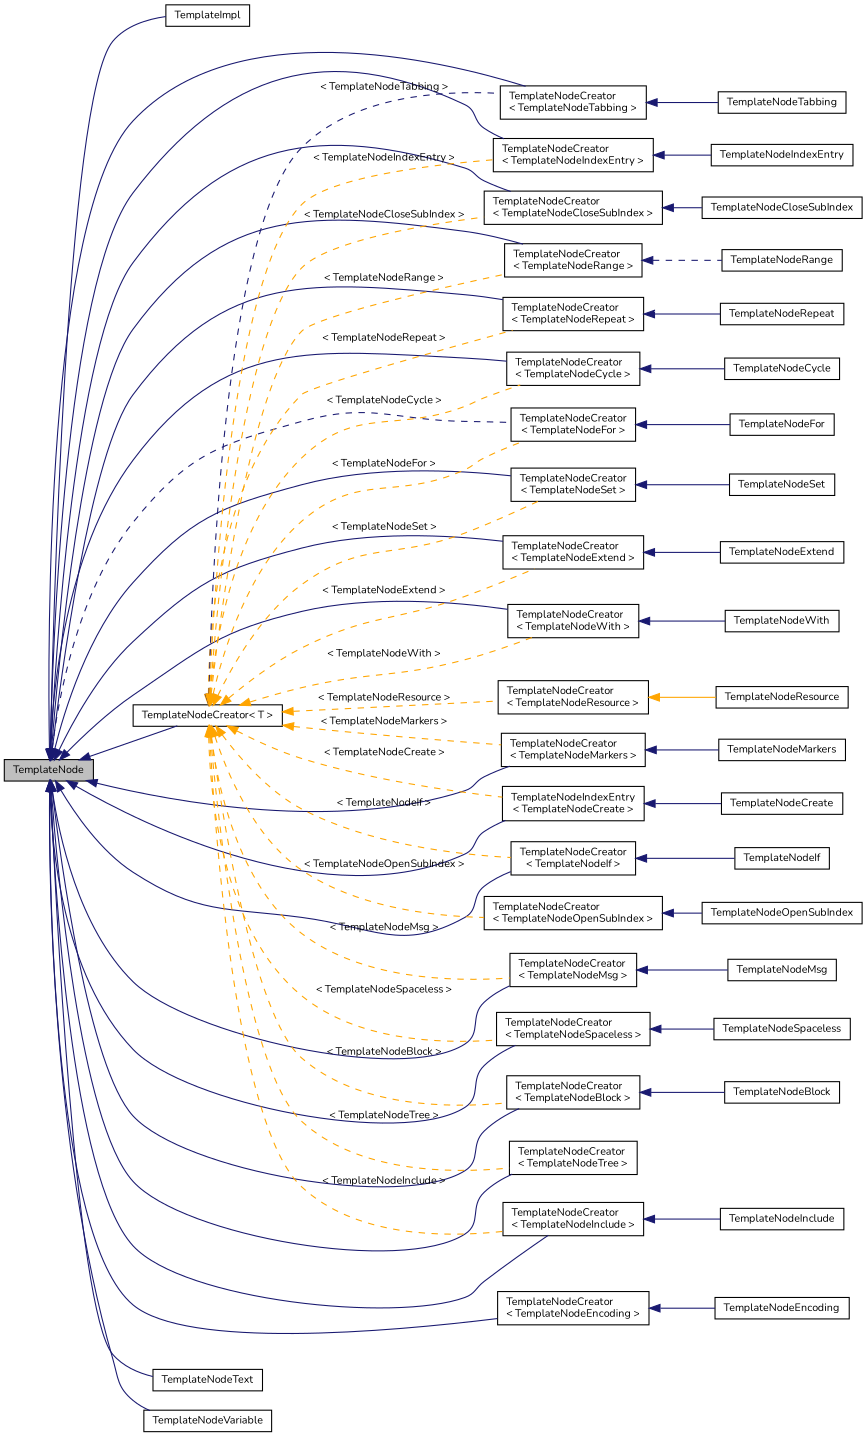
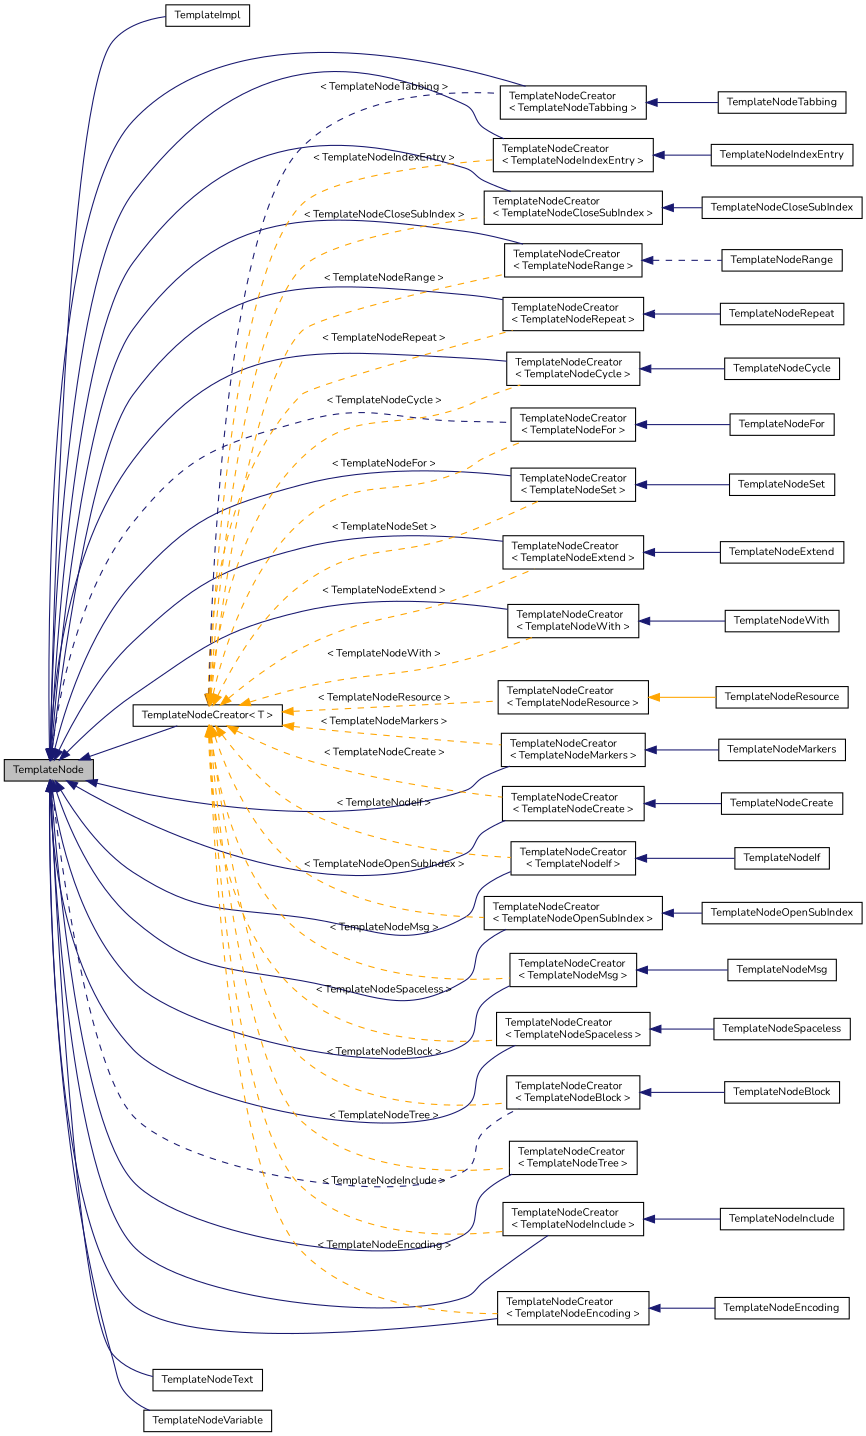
(573, 804) -> (573, 804)
none -> (269, 975)
none -> (243, 1086)
(174, 1143) -> (174, 1143)
